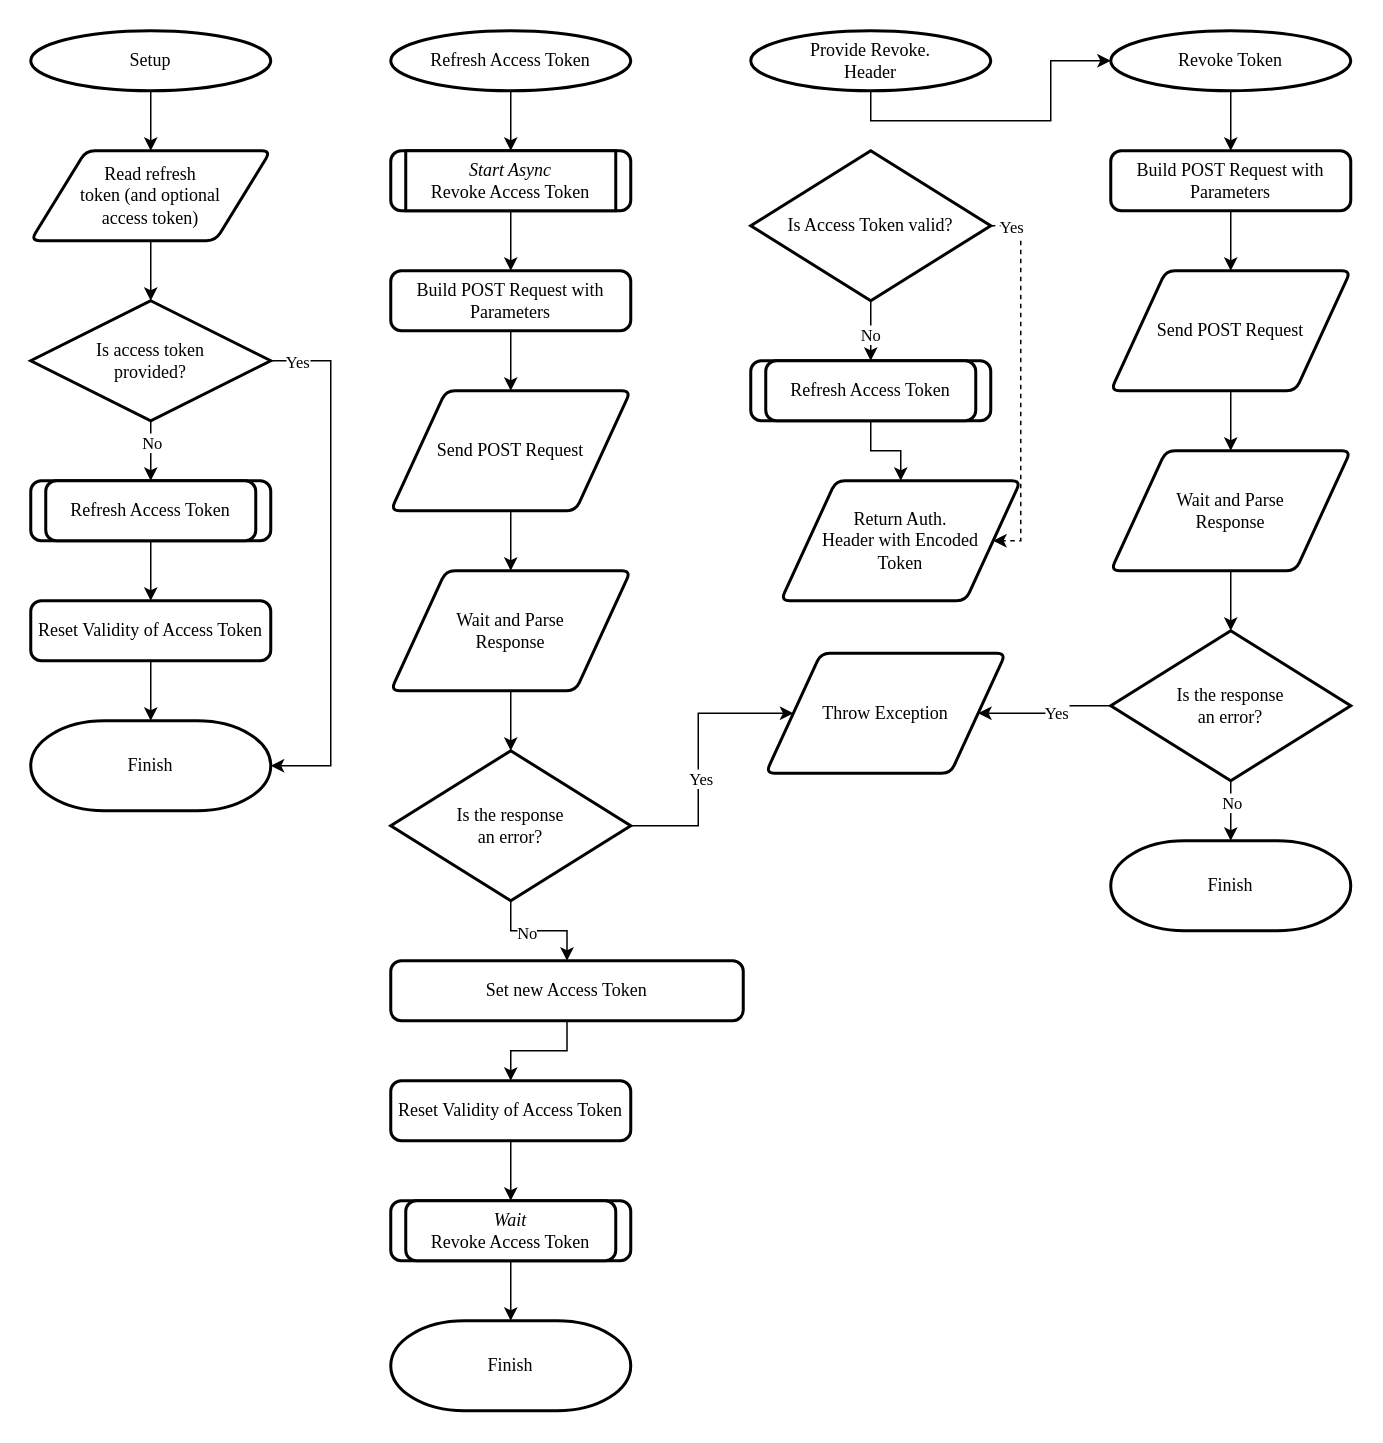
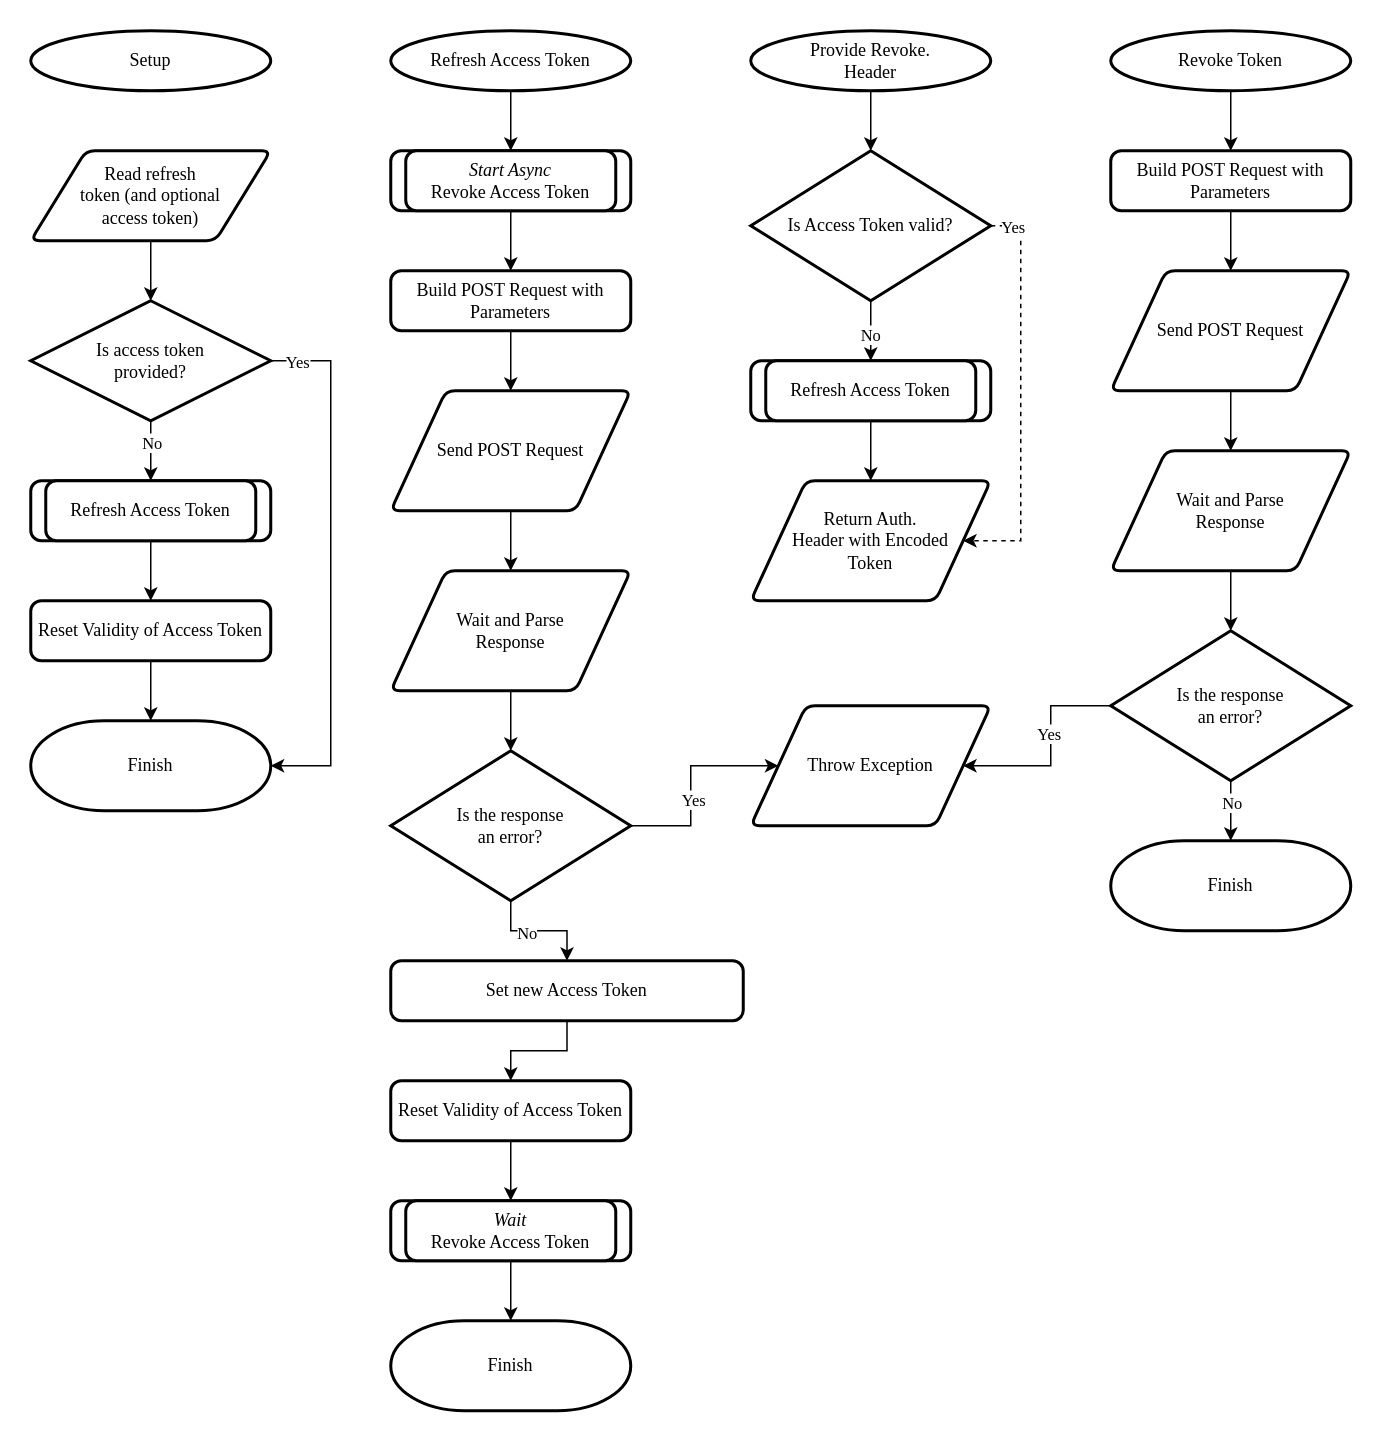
(151, 116) -> none
(1014, 121) -> (871, 129)
(511, 181) -> (511, 181)
(901, 541) -> (871, 541)
(886, 713) -> (871, 766)
